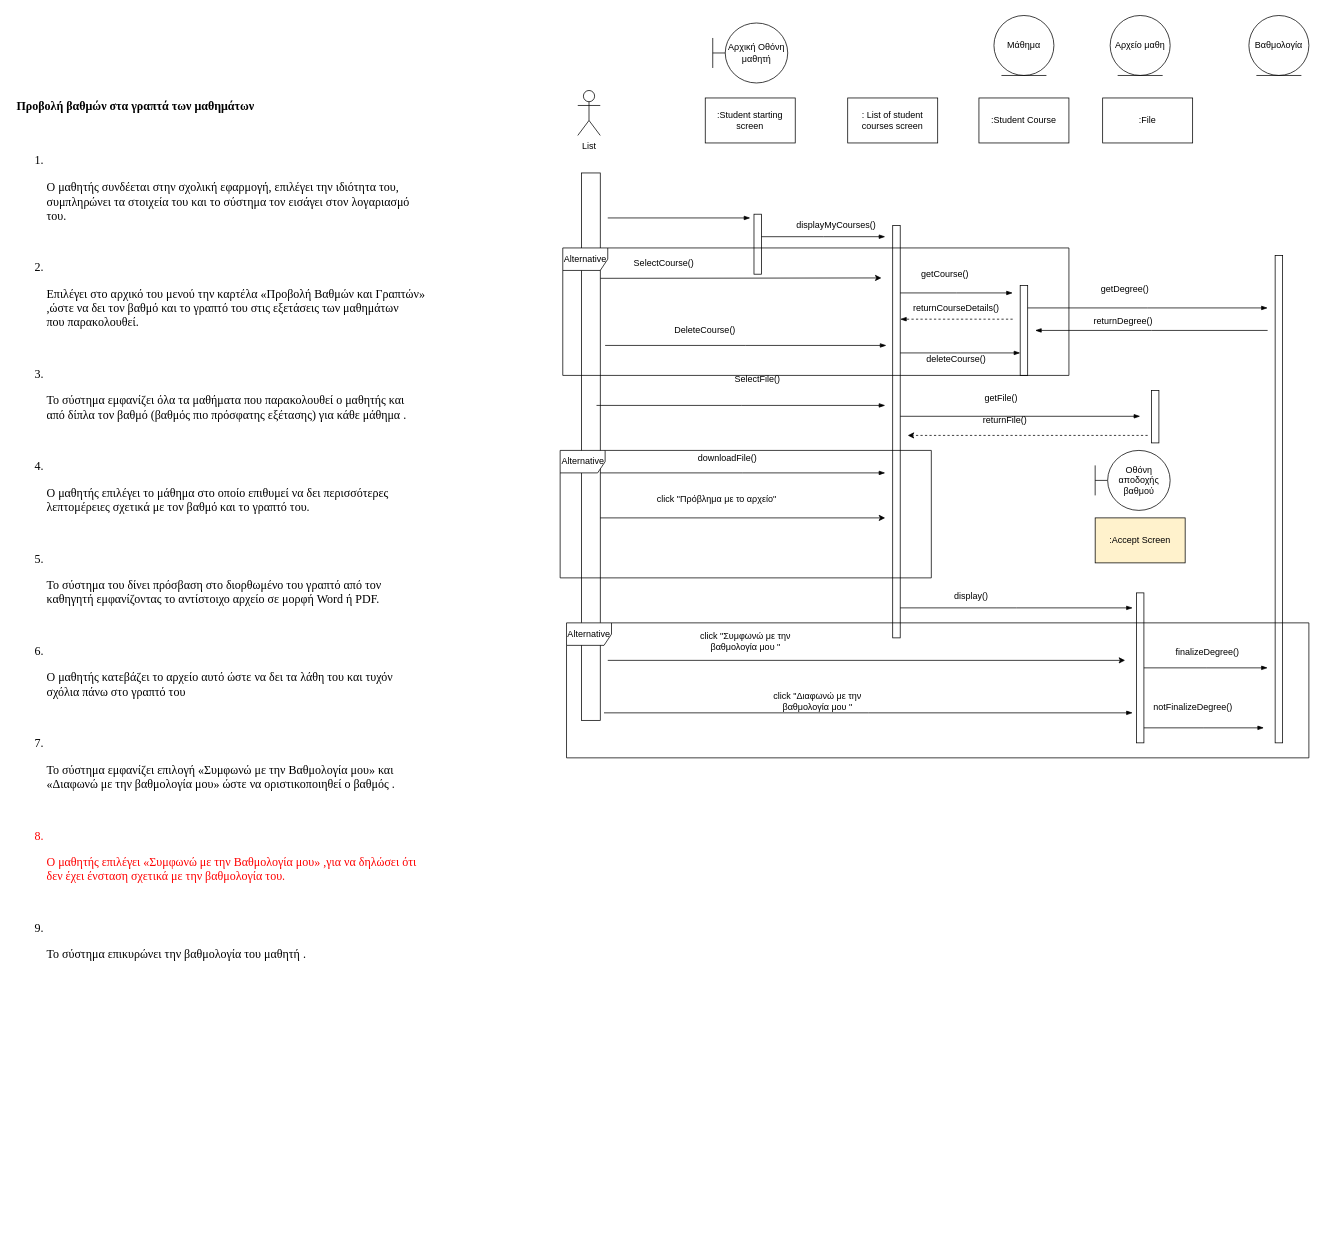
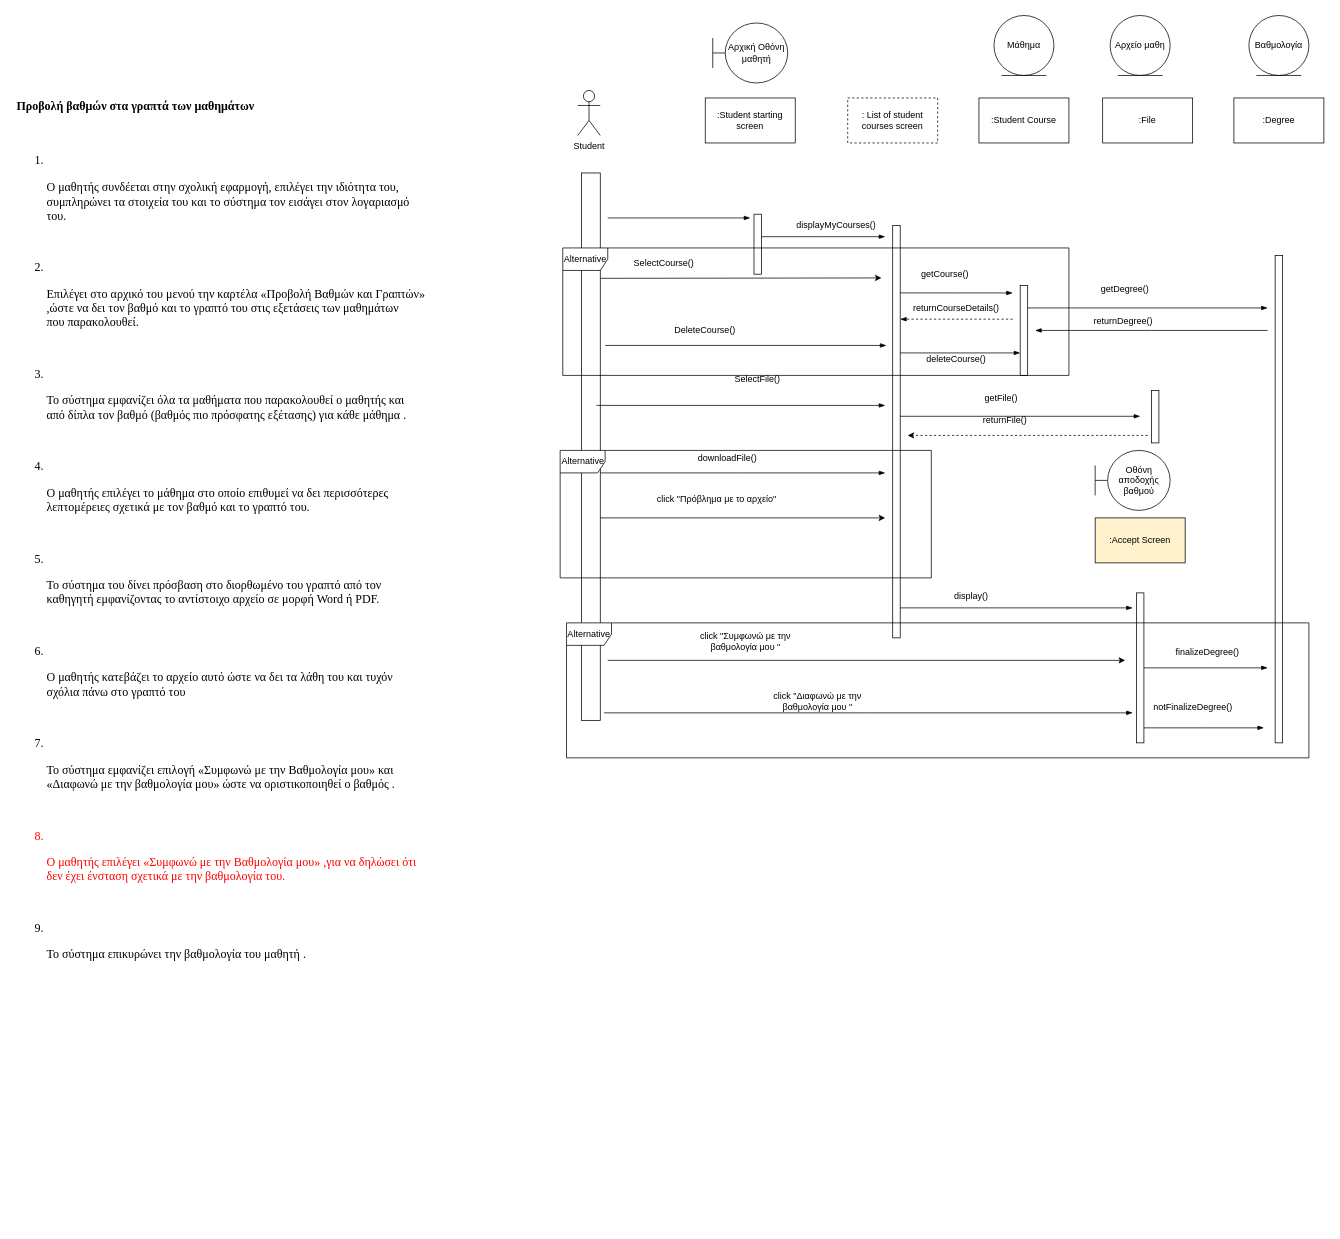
(893, 120) -> (893, 120)
none -> (1279, 120)
(590, 146) -> (590, 146)
